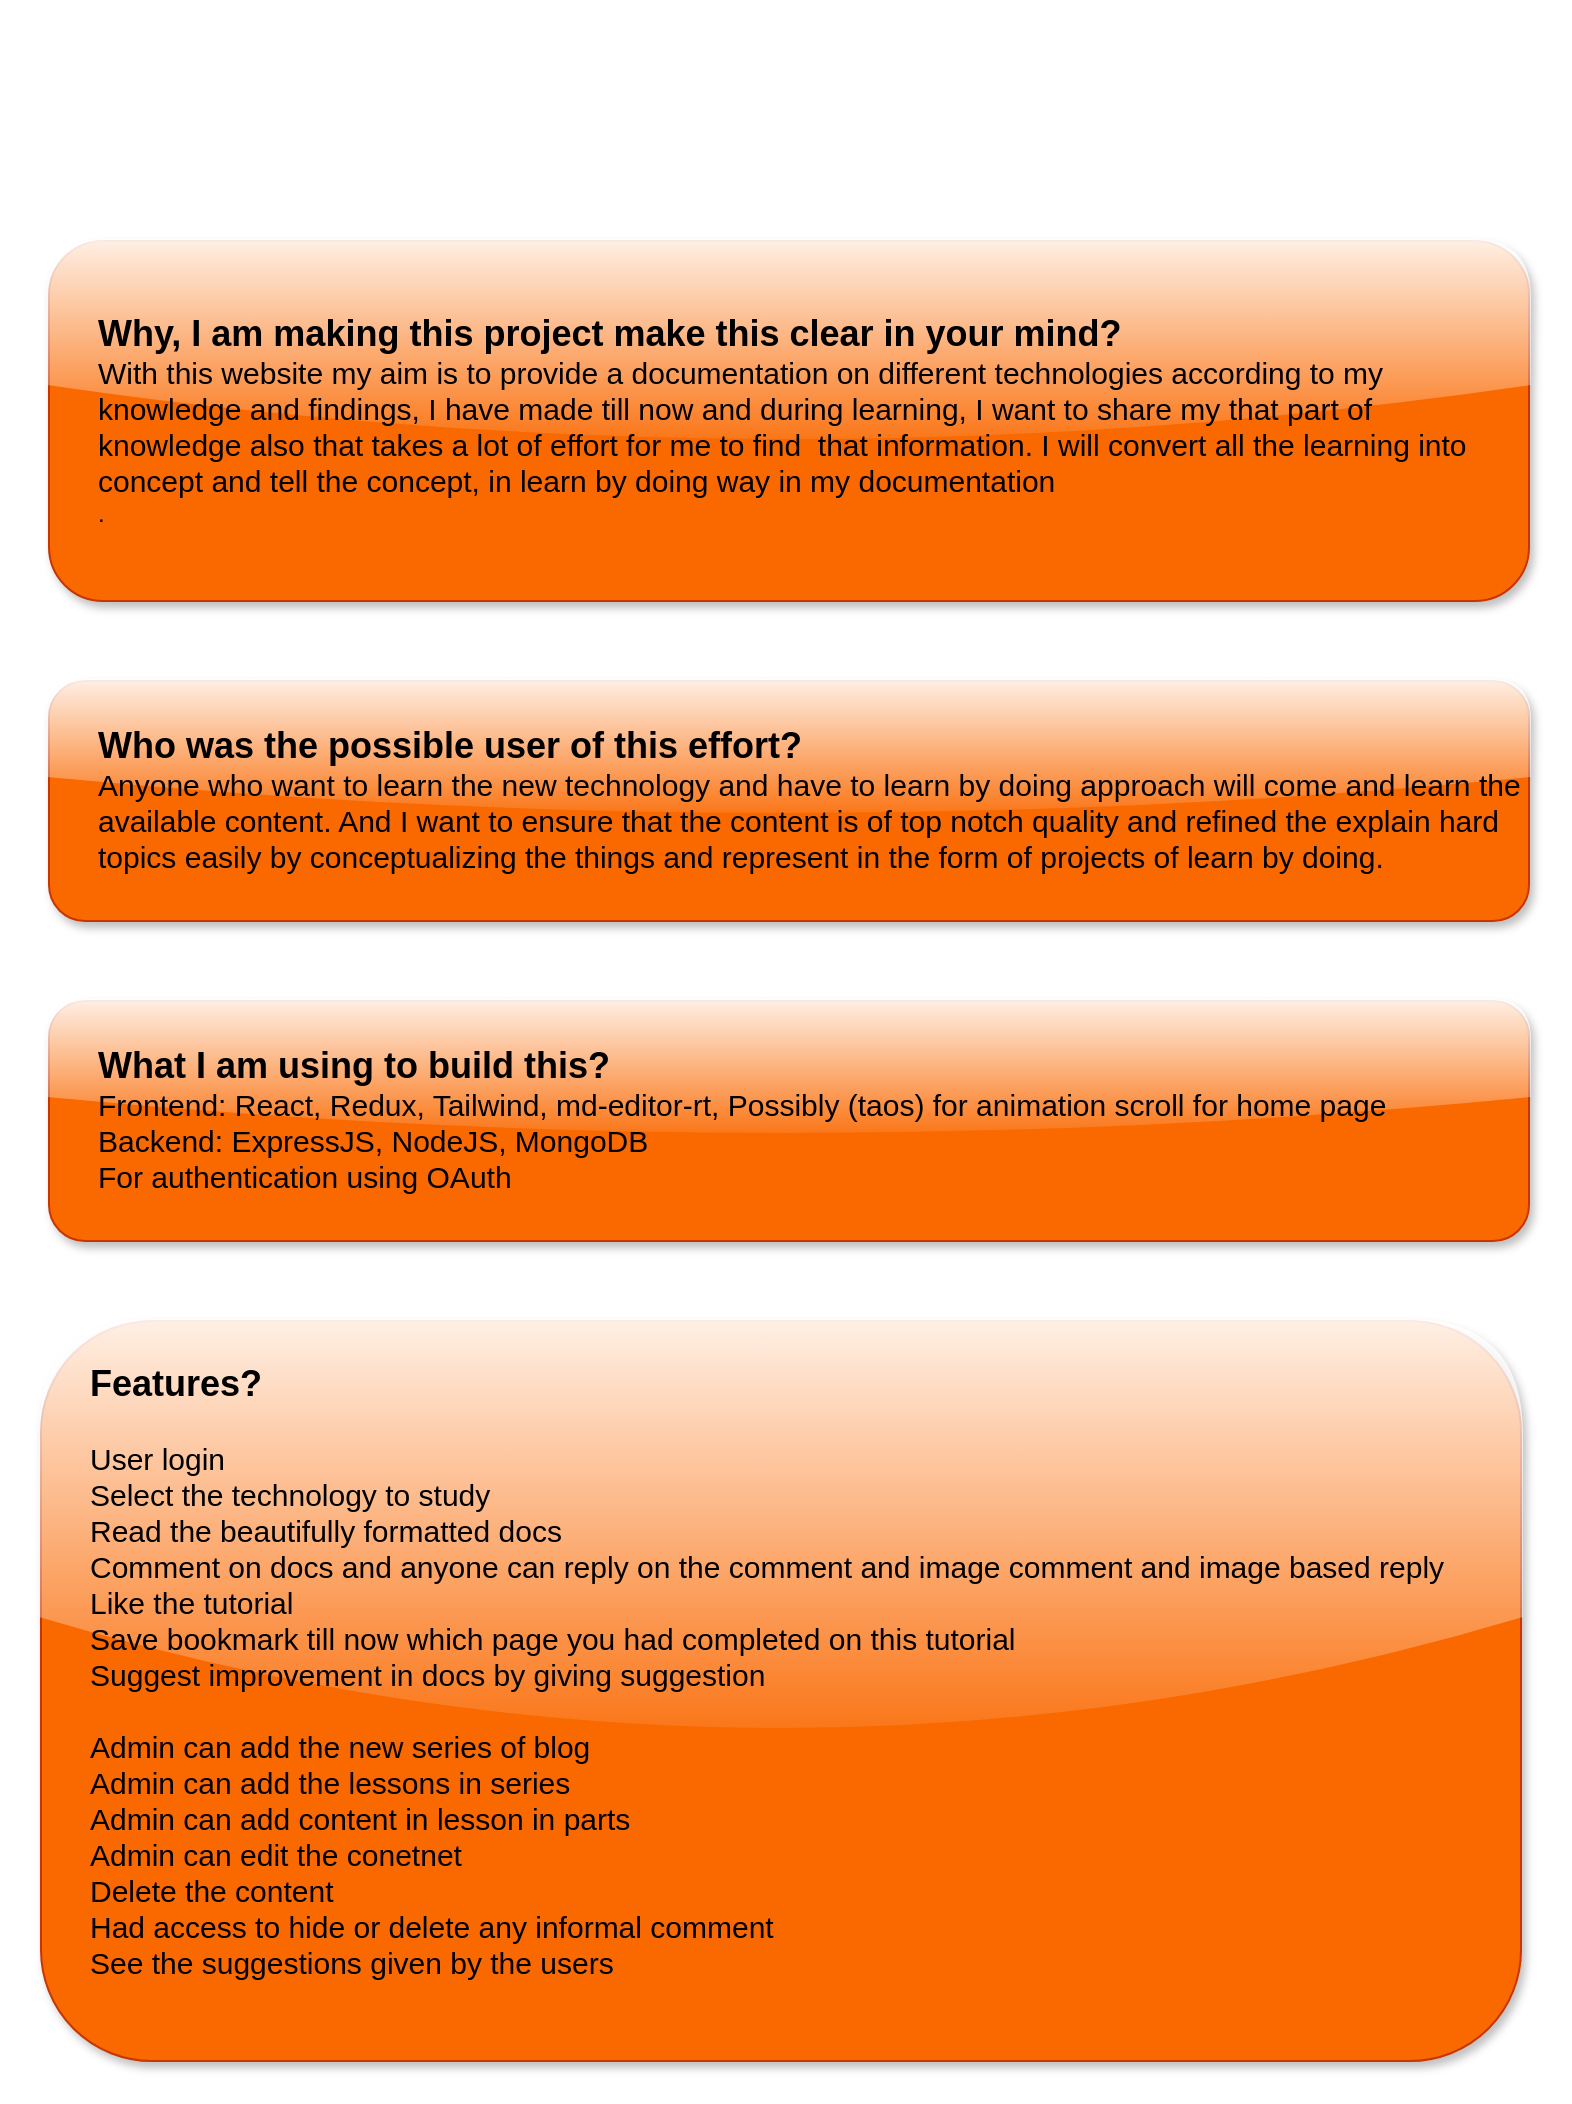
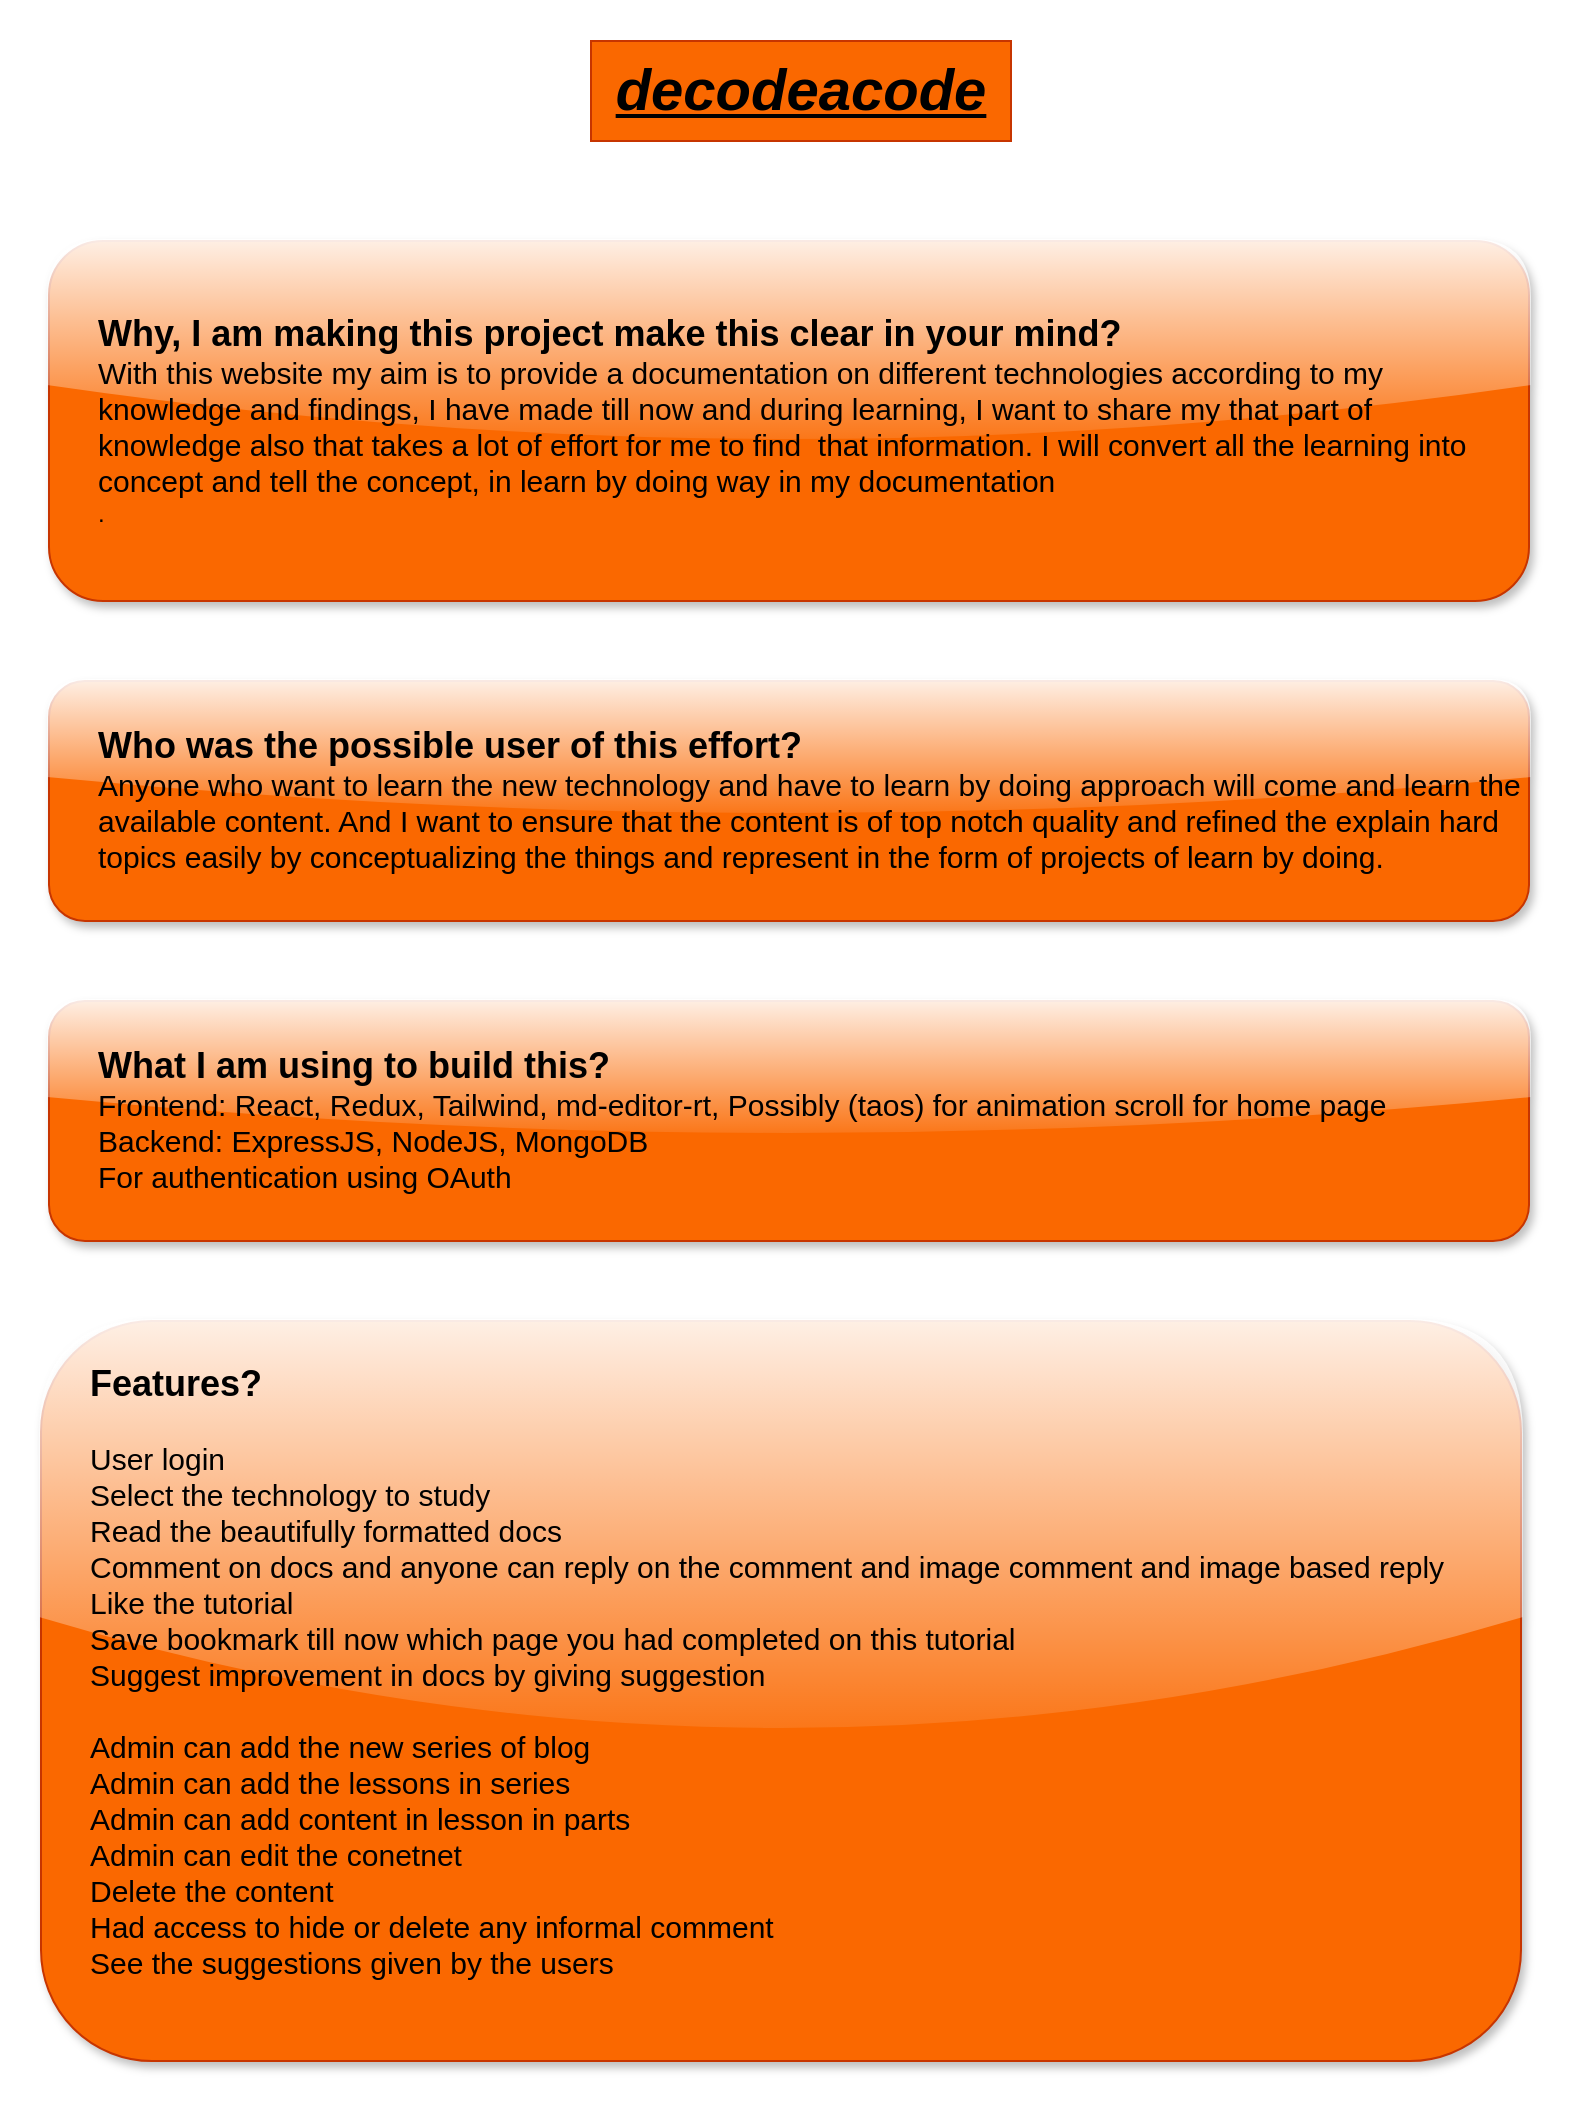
none -> (801, 91)
